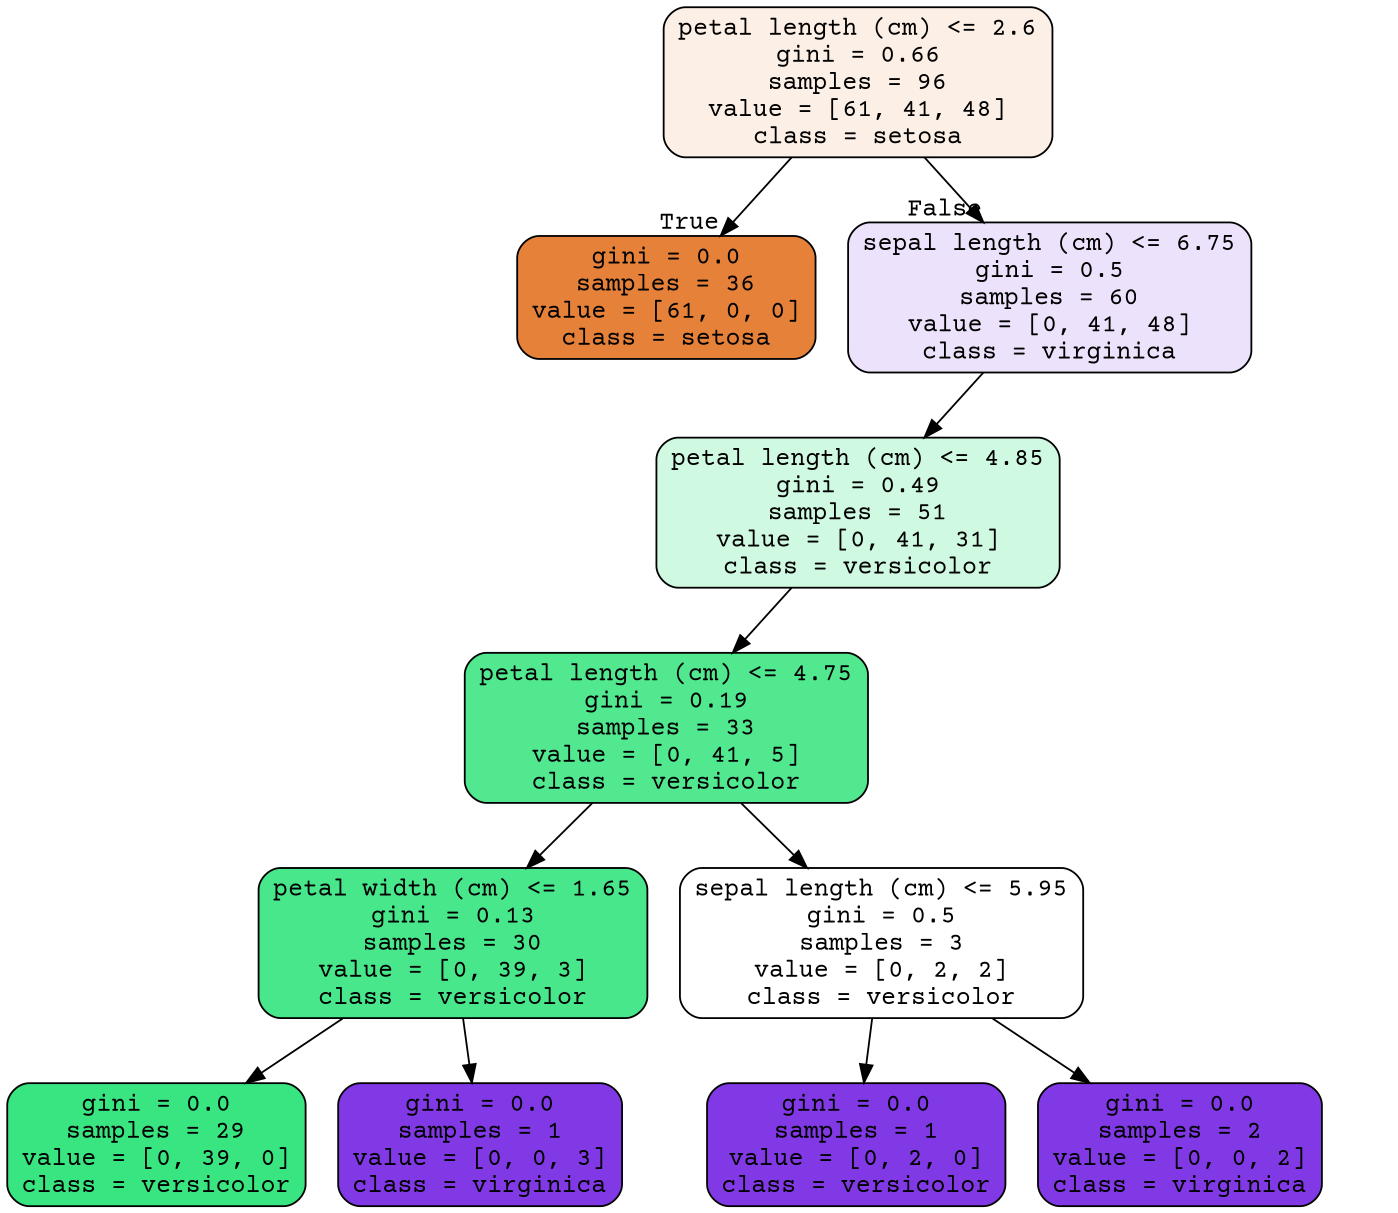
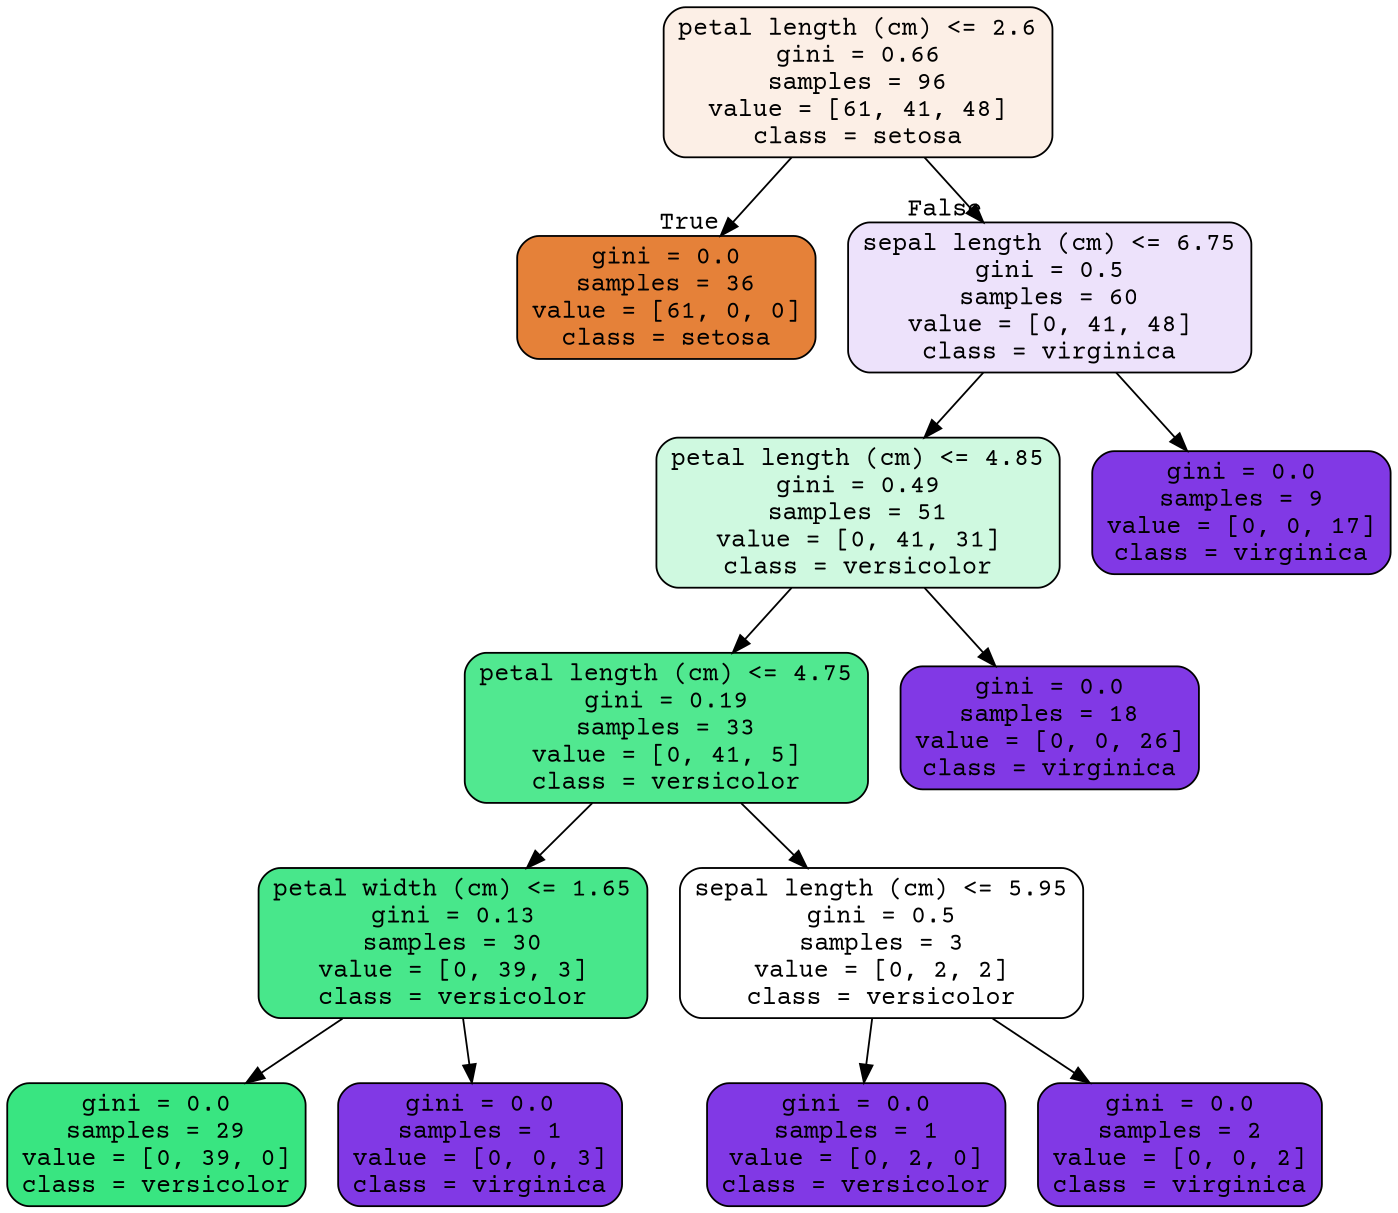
none -> (1241, 513)
none -> (1050, 728)
